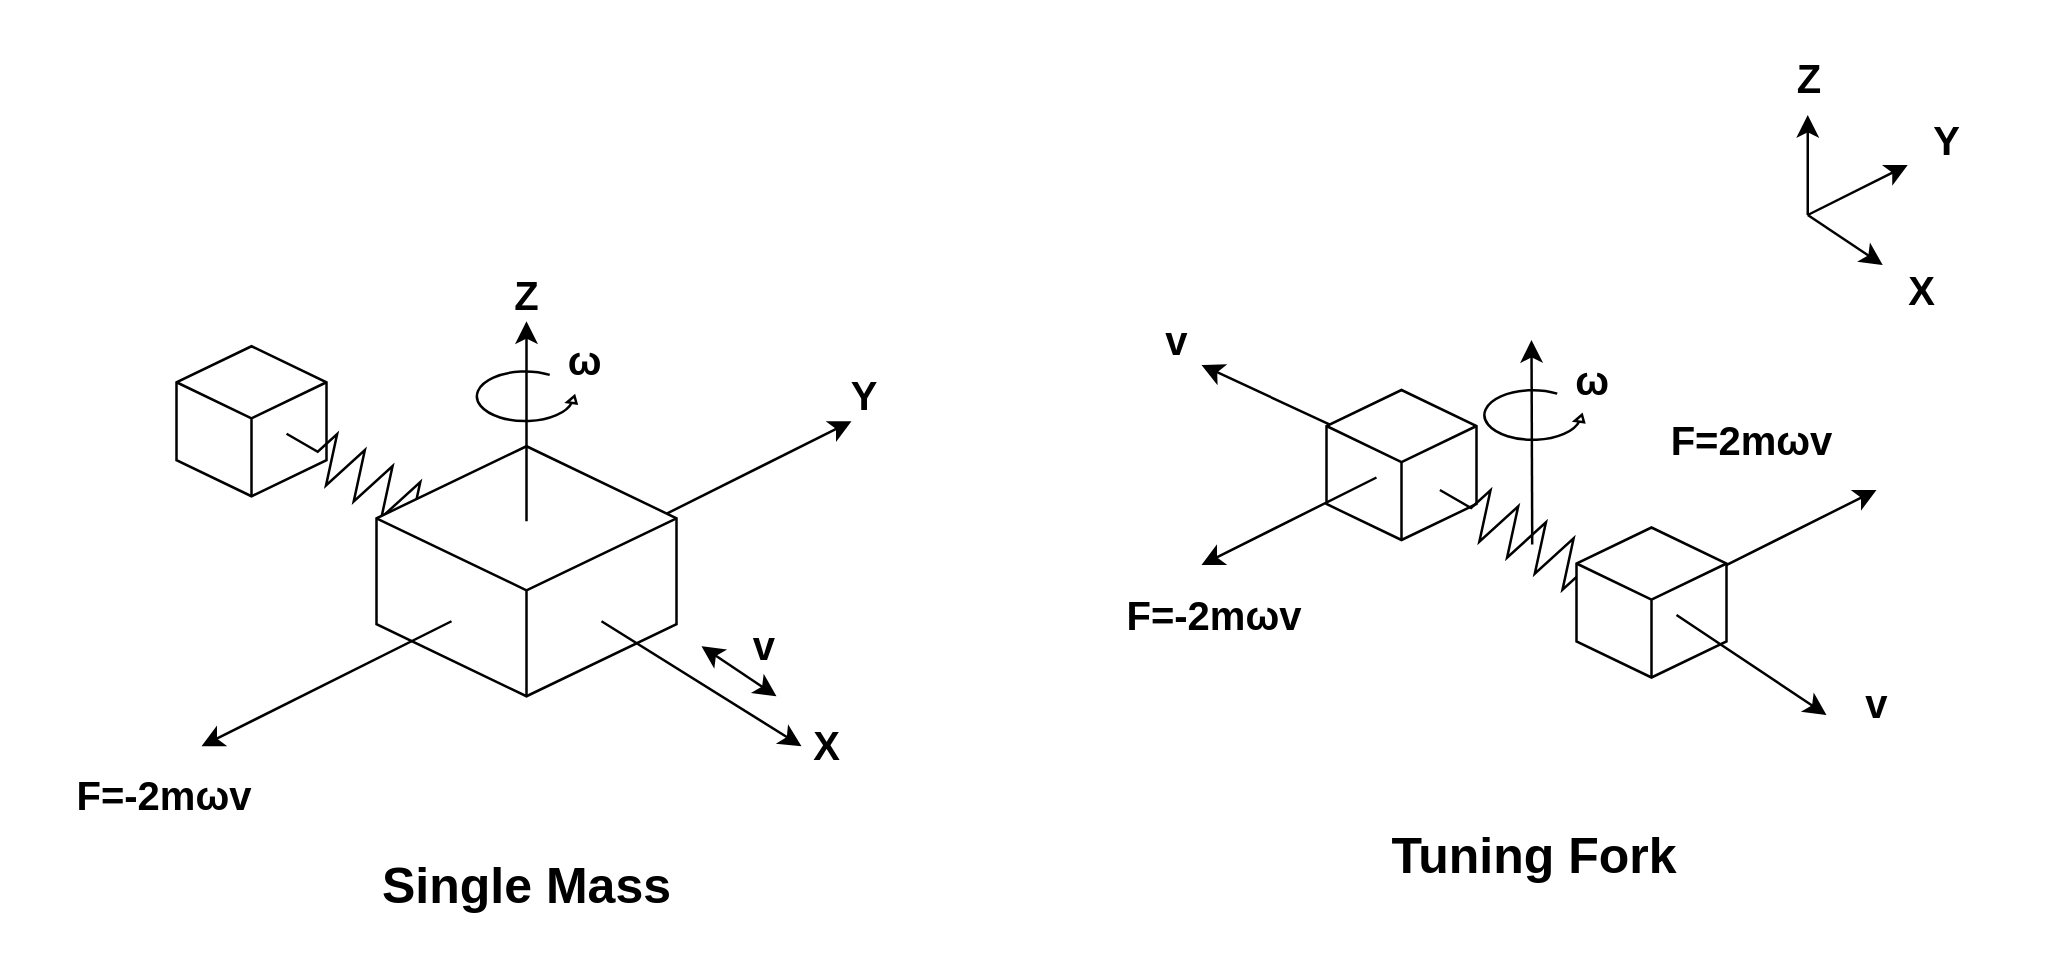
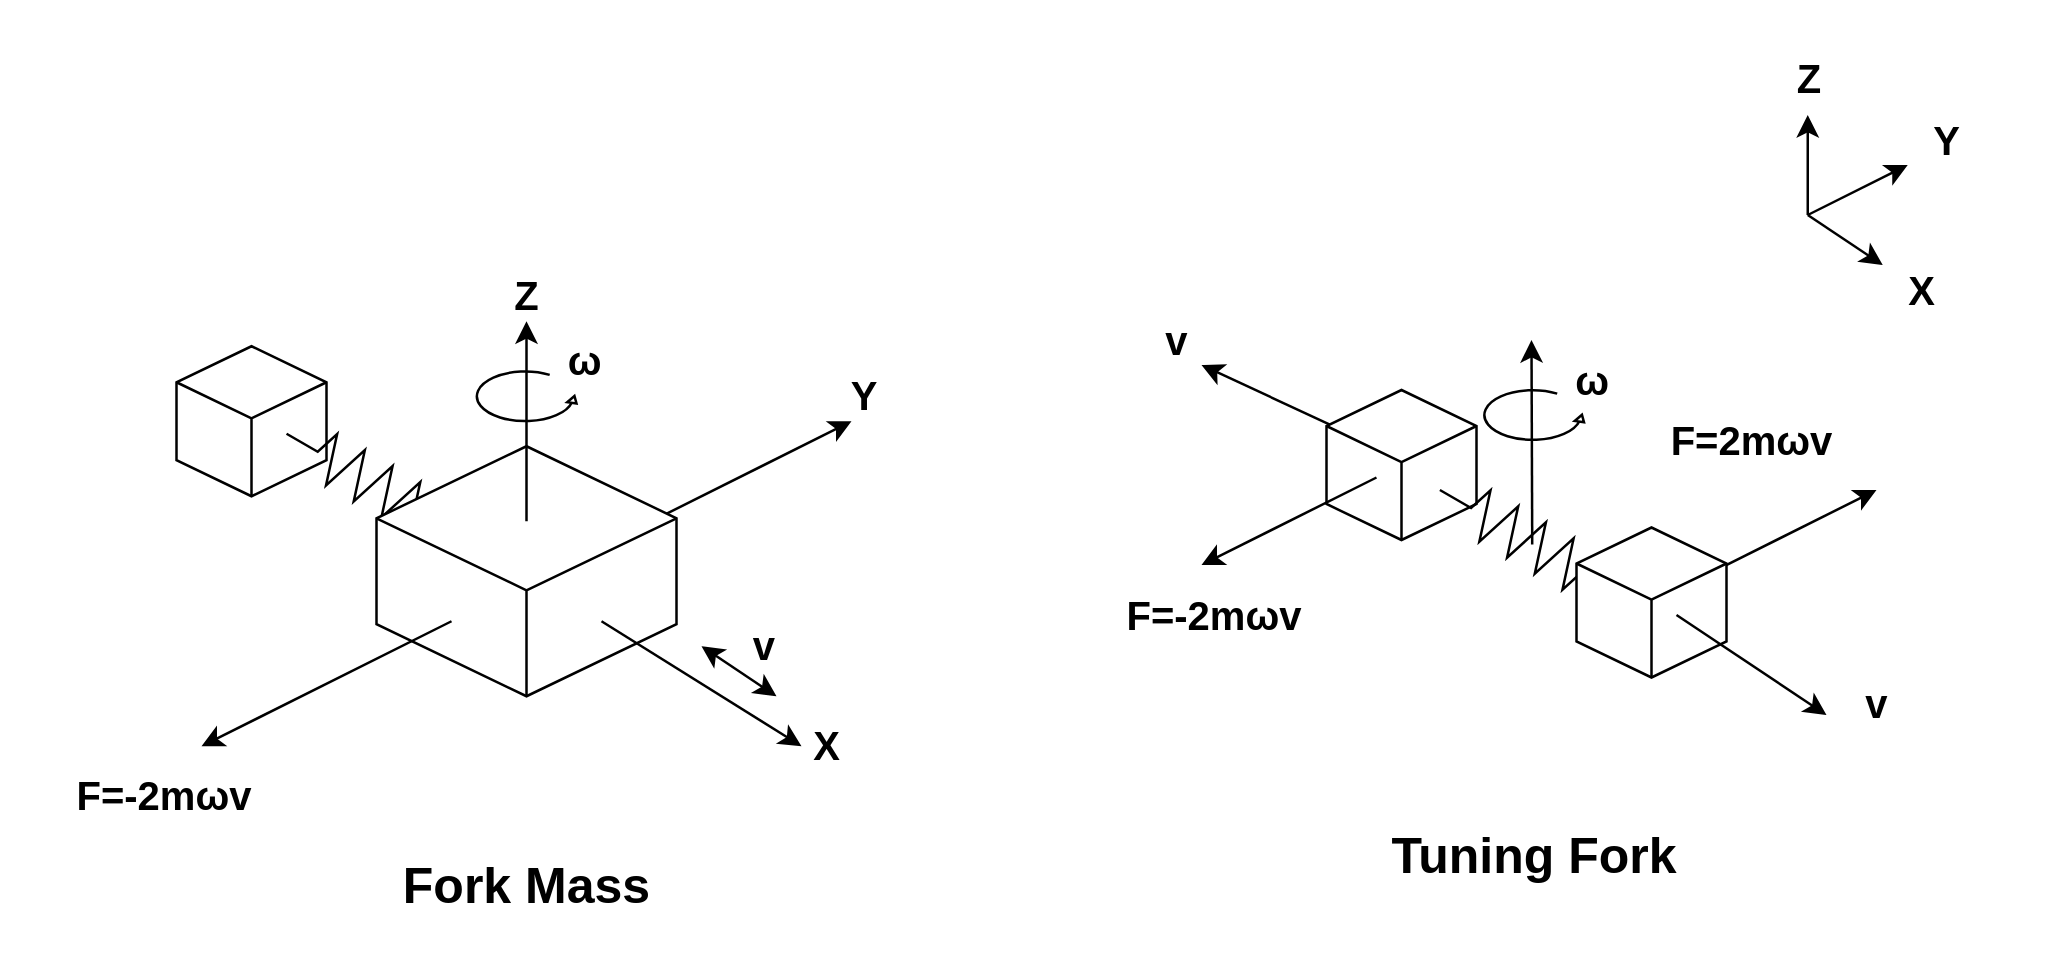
(528, 884) -> (528, 884)
